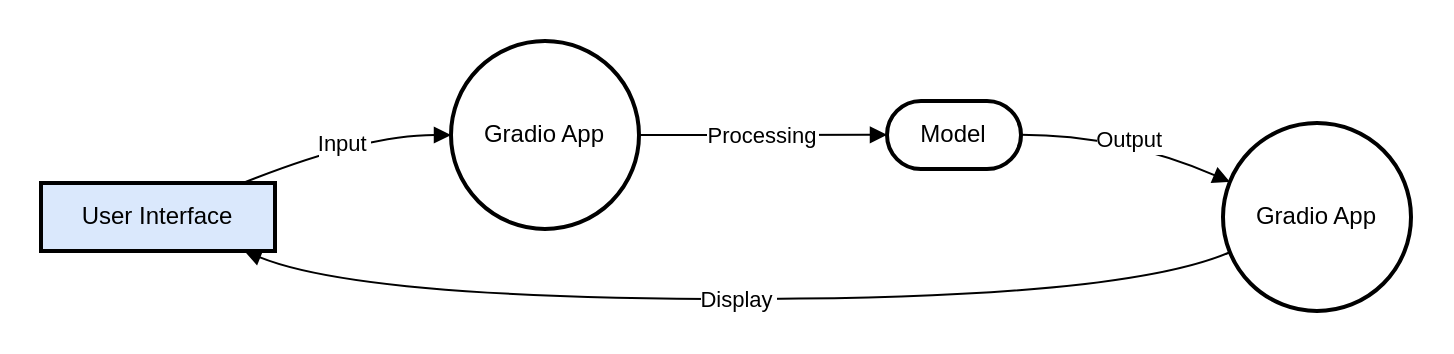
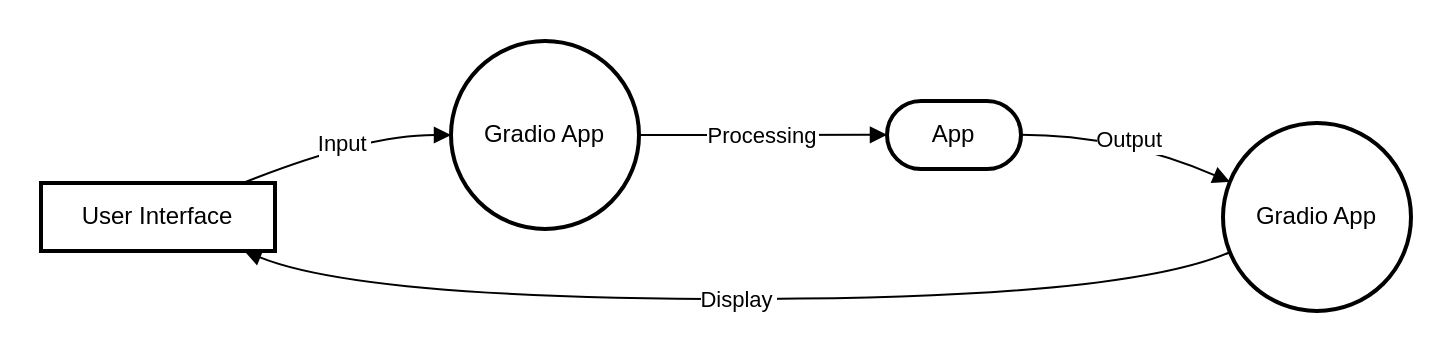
(954, 135) -> (954, 135)
(158, 217) -> (158, 217)
